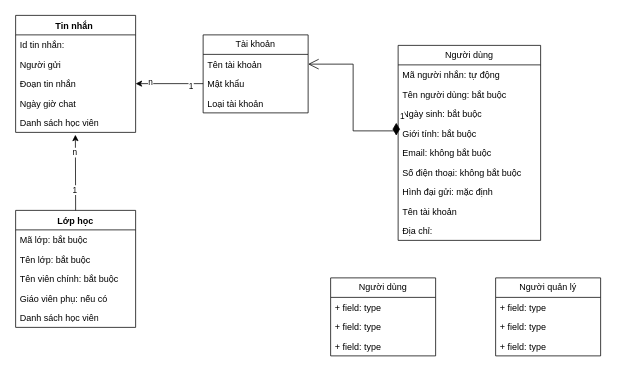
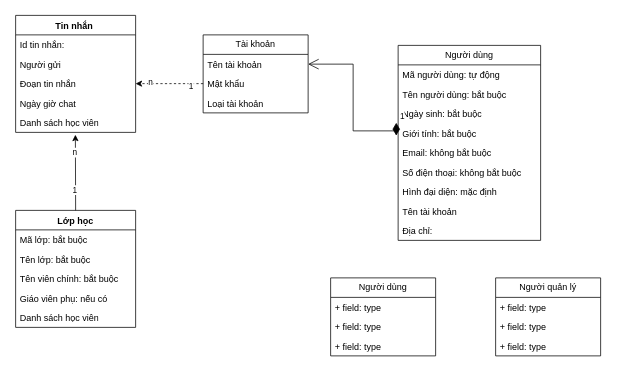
(451, 76) -> (451, 76)
(172, 84) -> (172, 84)
(450, 193) -> (452, 193)
